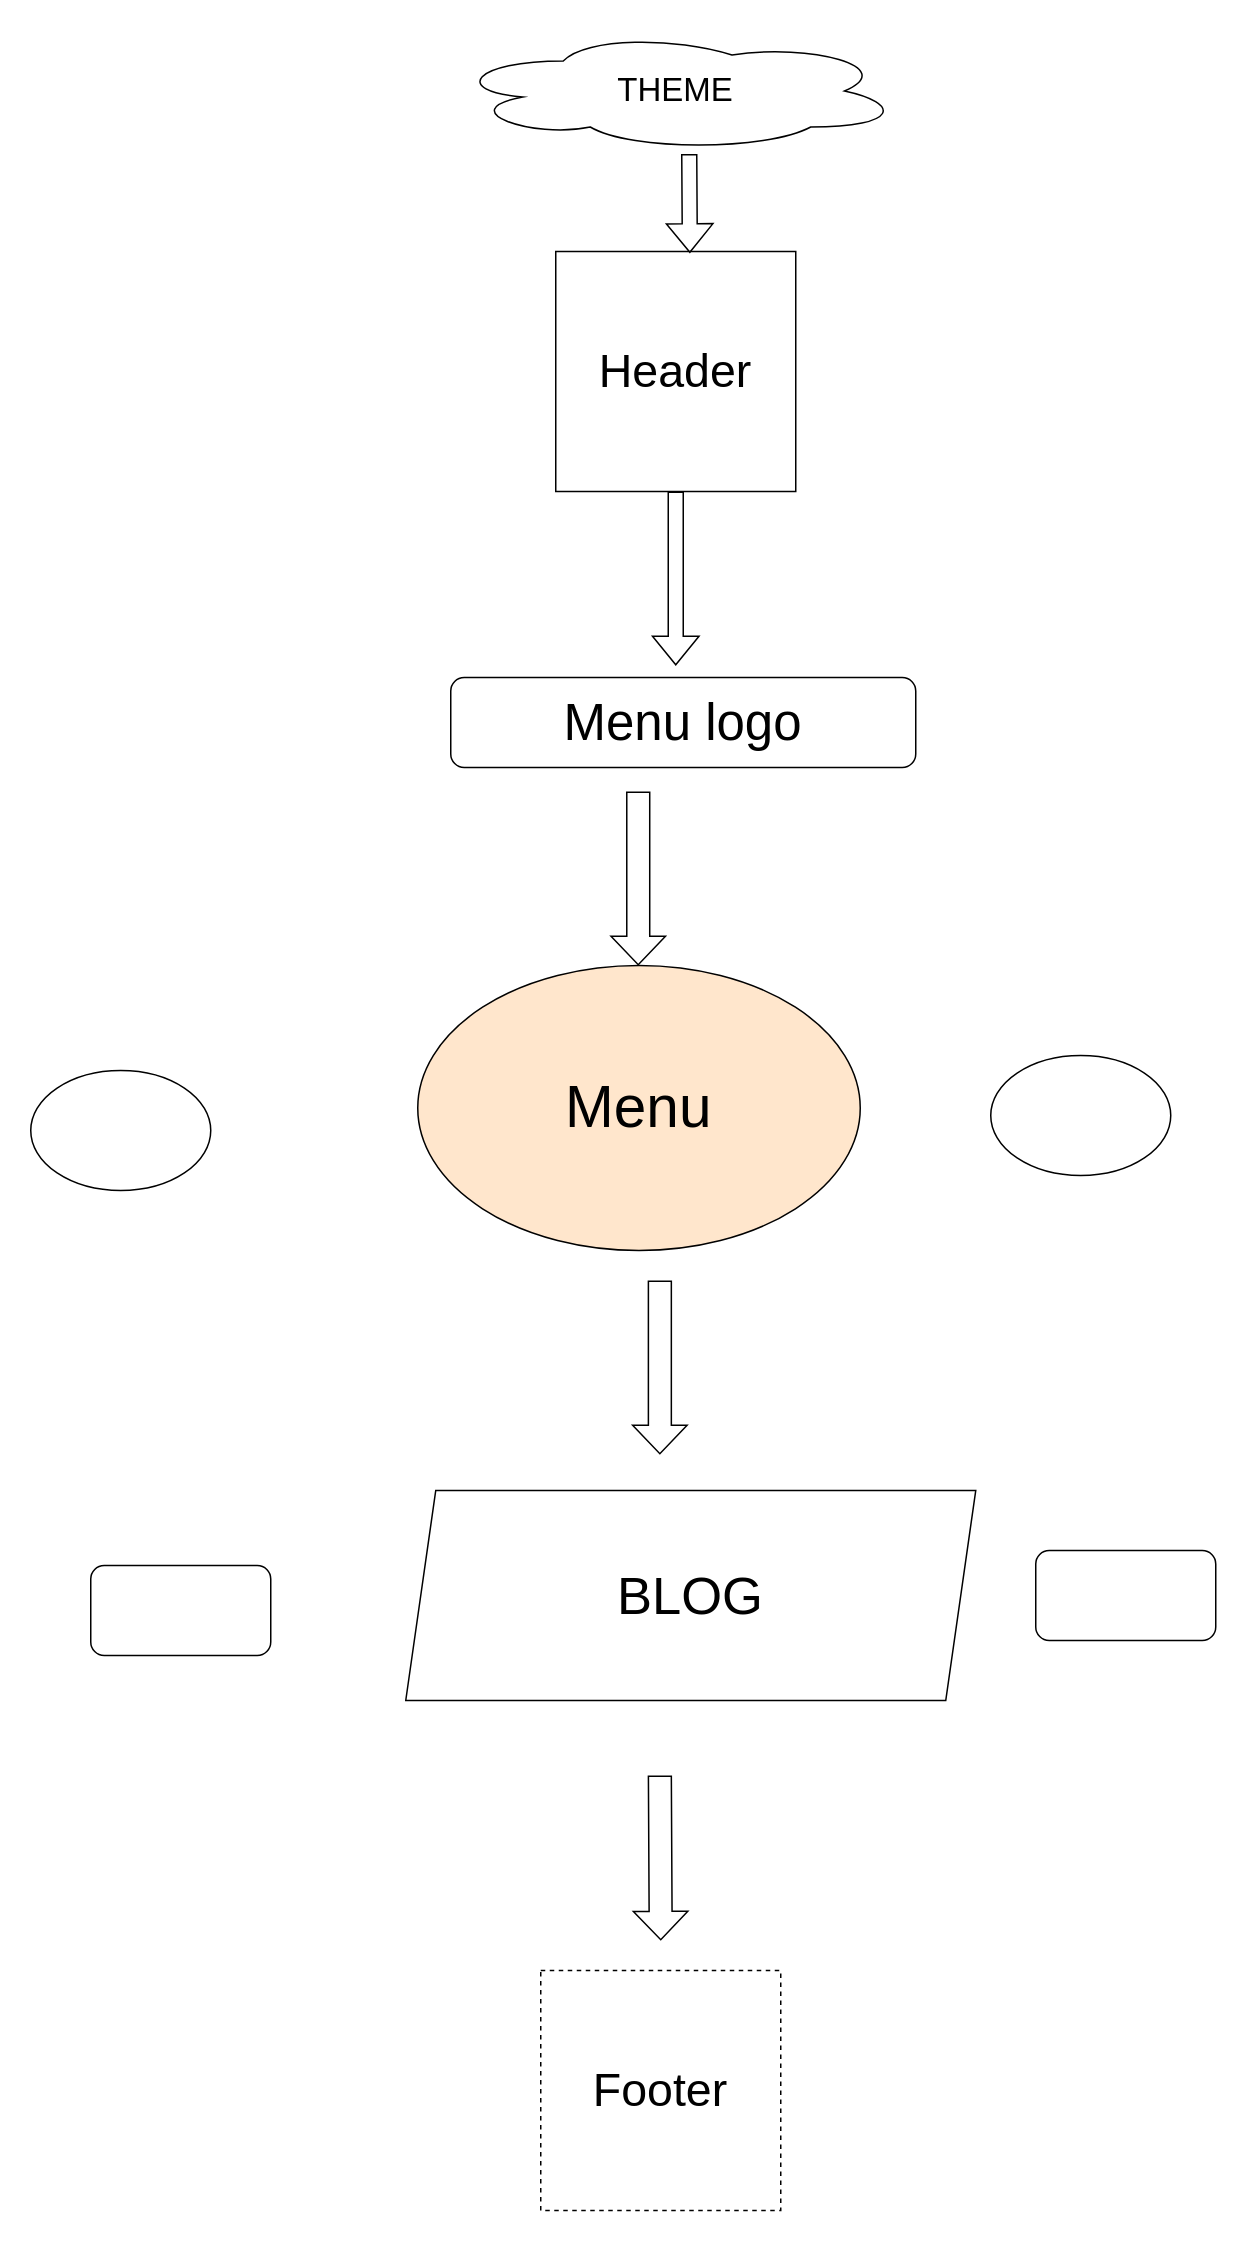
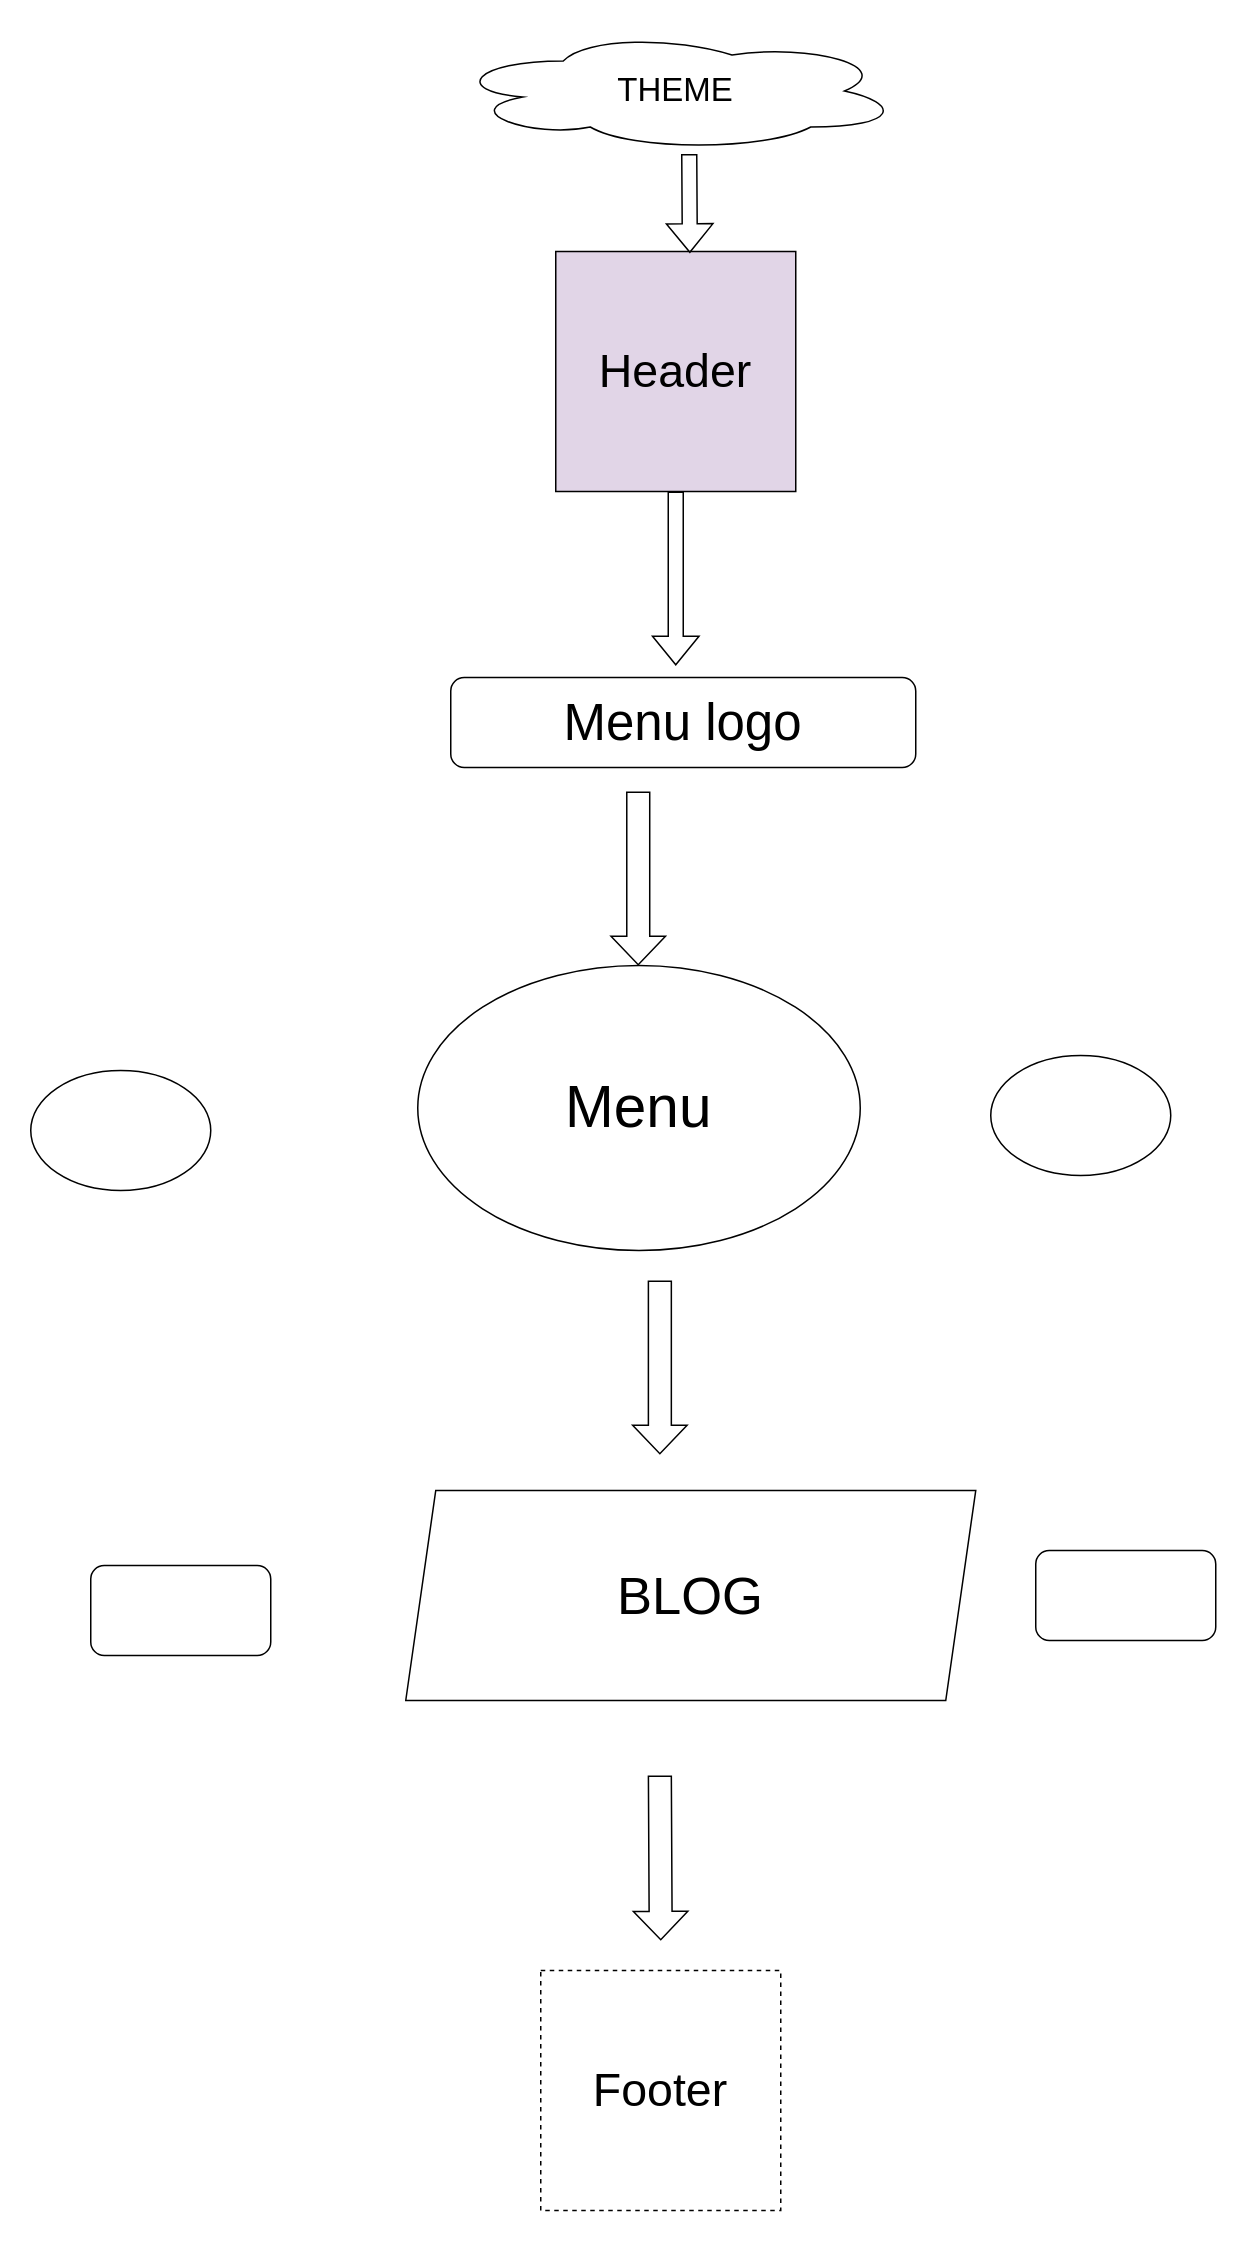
(676, 371) -> (676, 371)
(639, 1108) -> (639, 1108)
